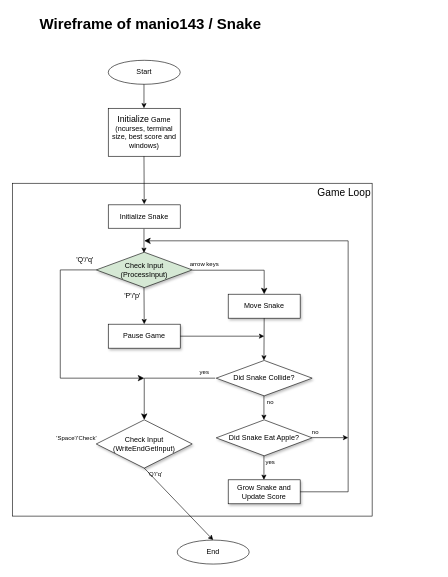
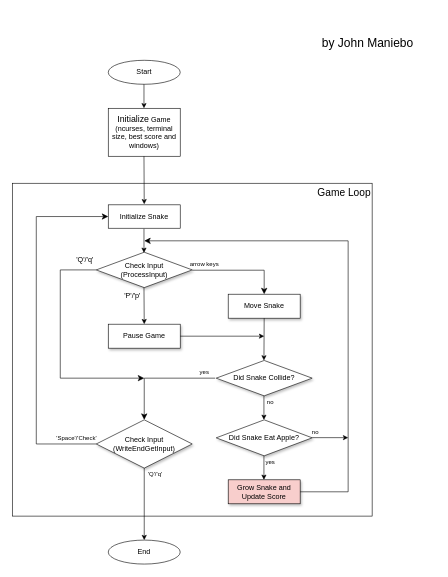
(150, 24) -> none
none -> (369, 42)
none -> (69, 217)
(144, 270) -> (144, 270)
(264, 492) -> (264, 492)
(213, 552) -> (144, 552)
